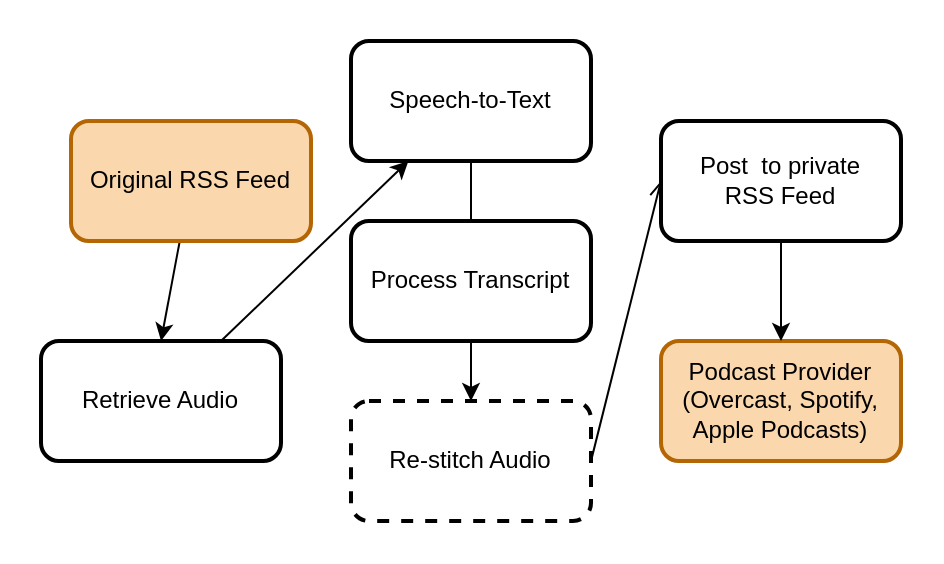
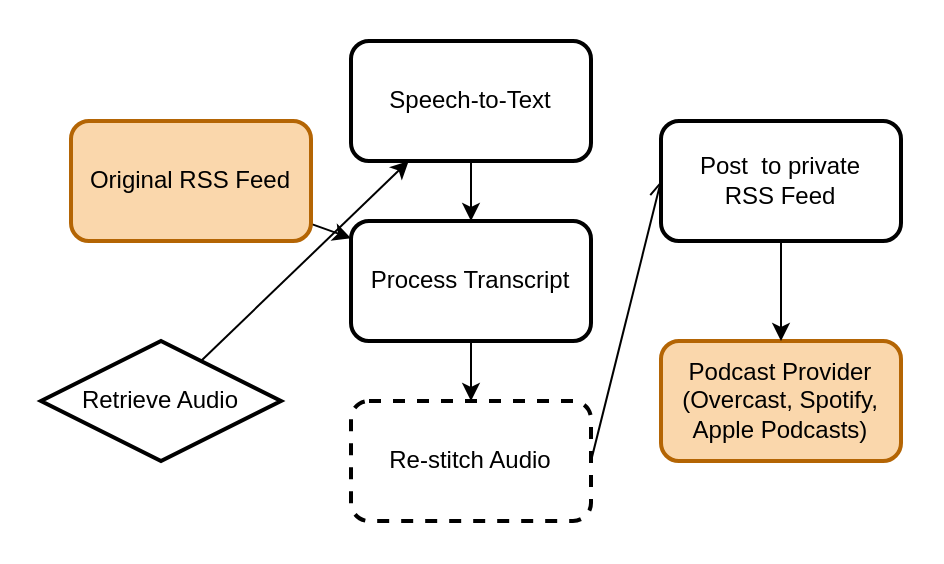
(471, 211) -> (471, 206)
(172, 284) -> (325, 229)
(161, 401) -> (161, 401)
